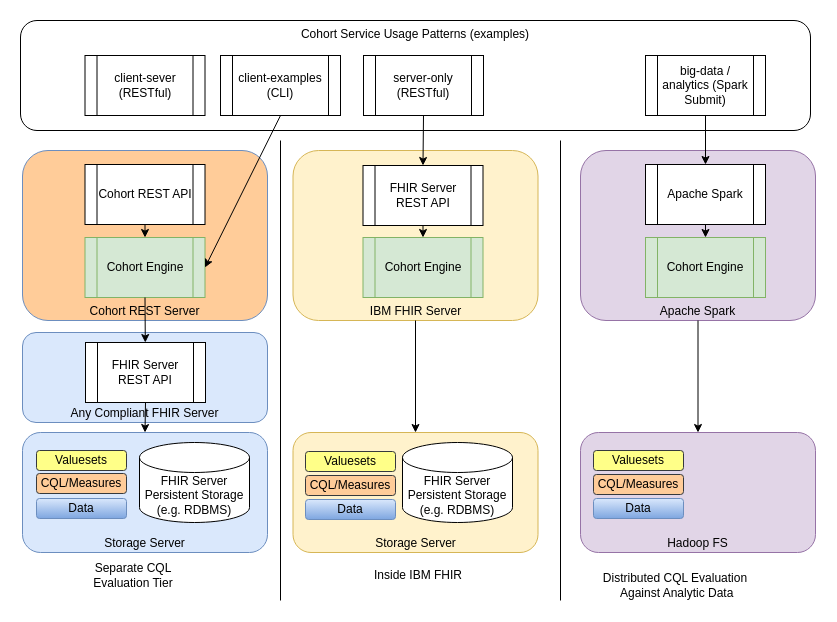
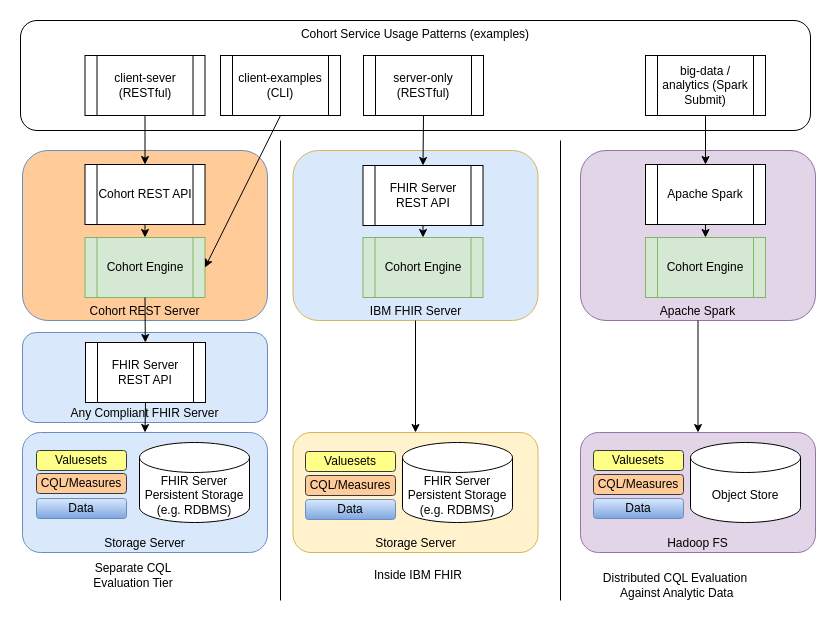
none -> (145, 137)
(416, 236) -> (416, 236)
none -> (746, 483)
